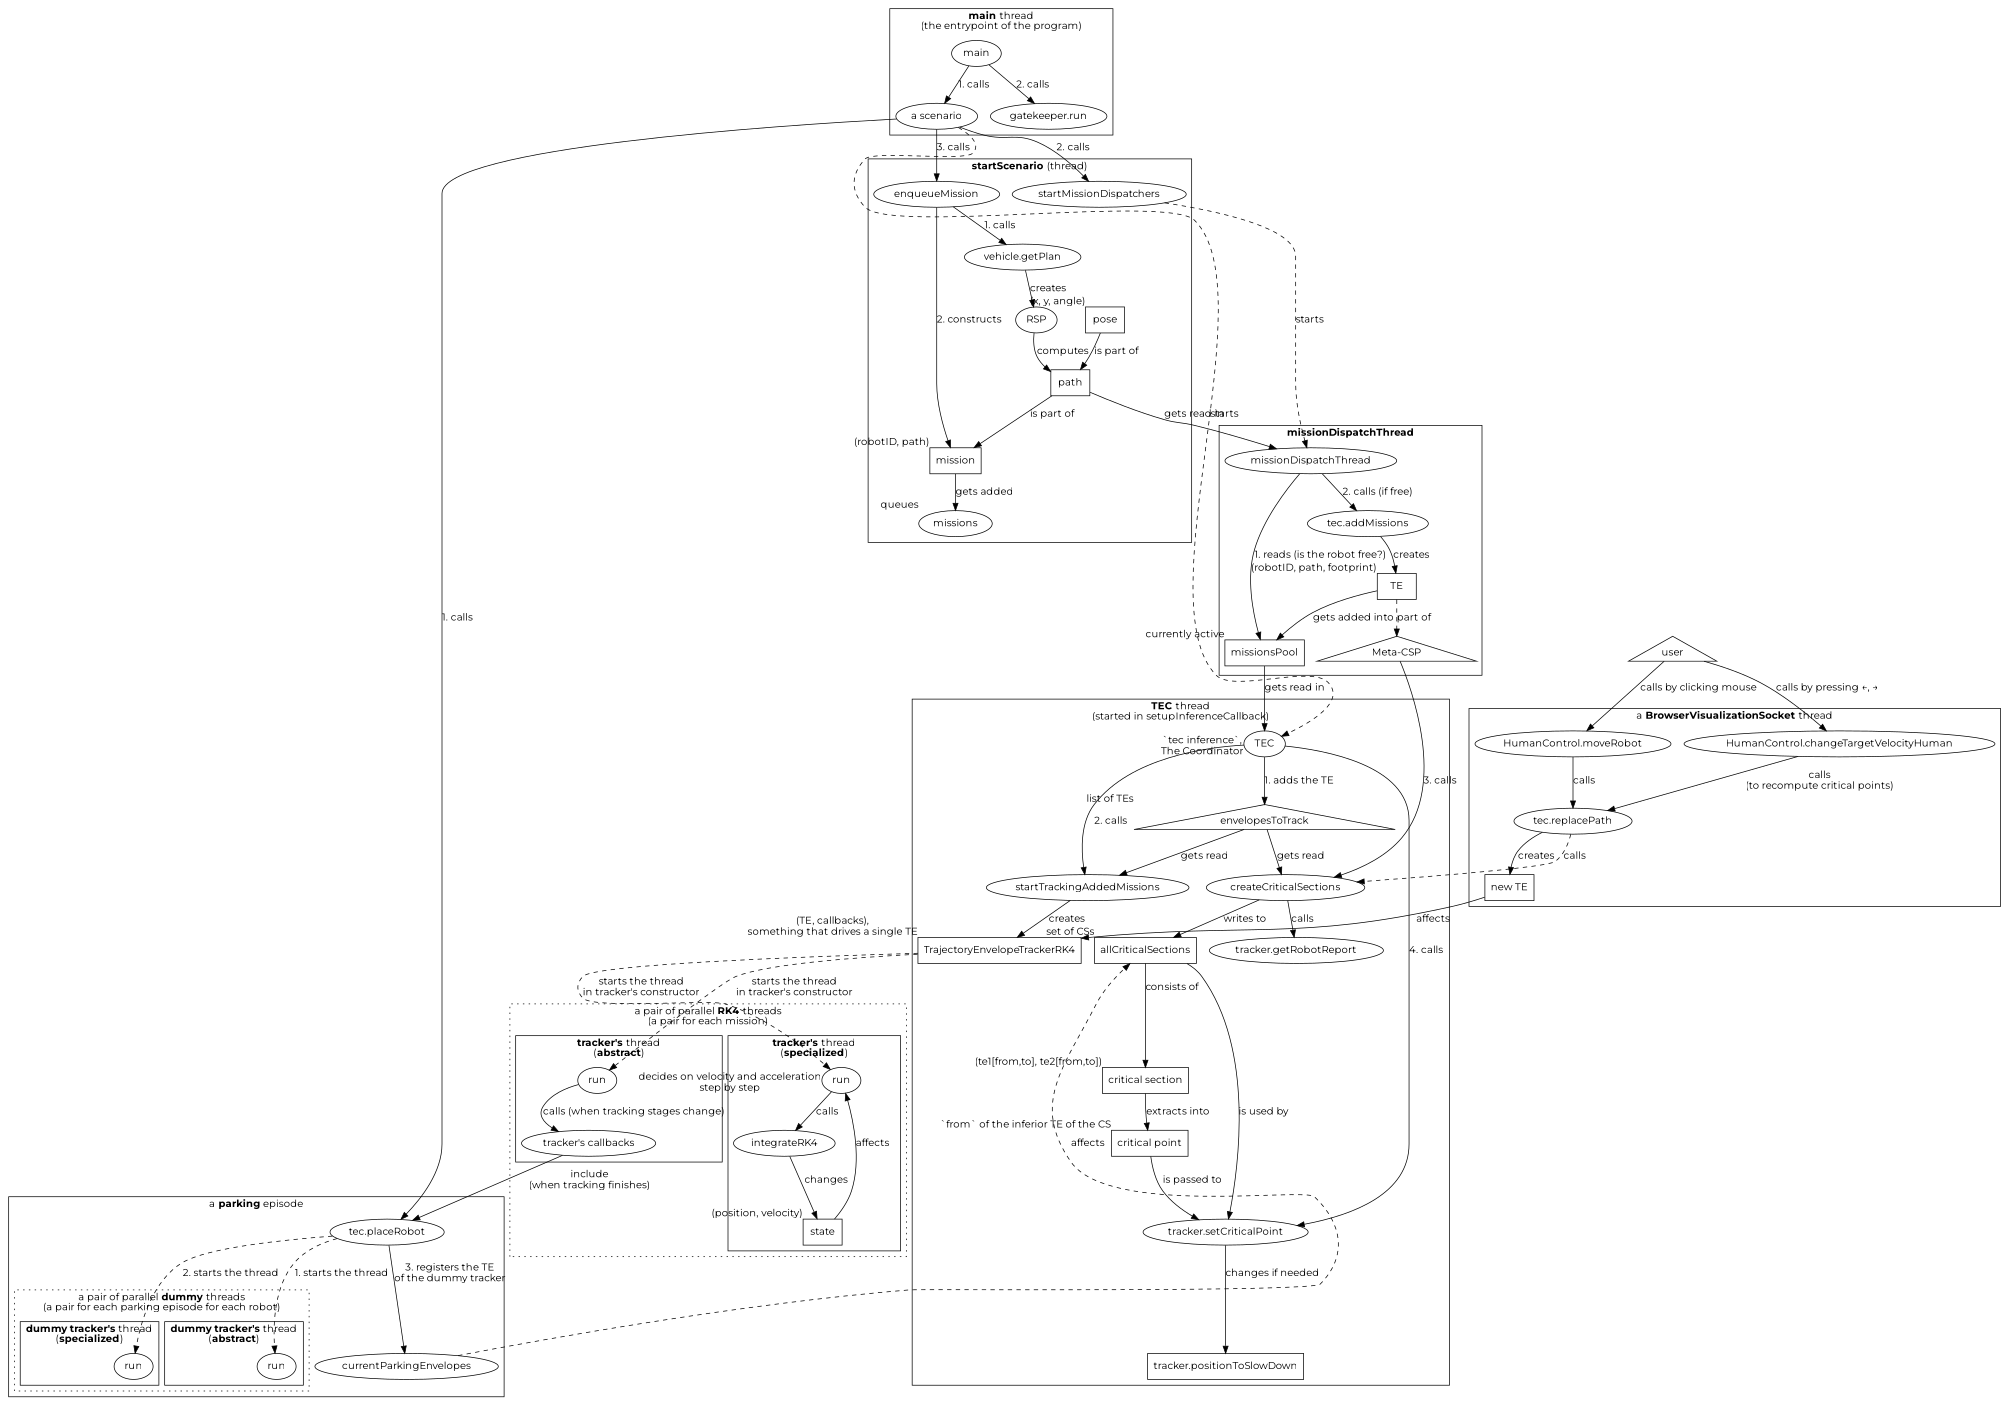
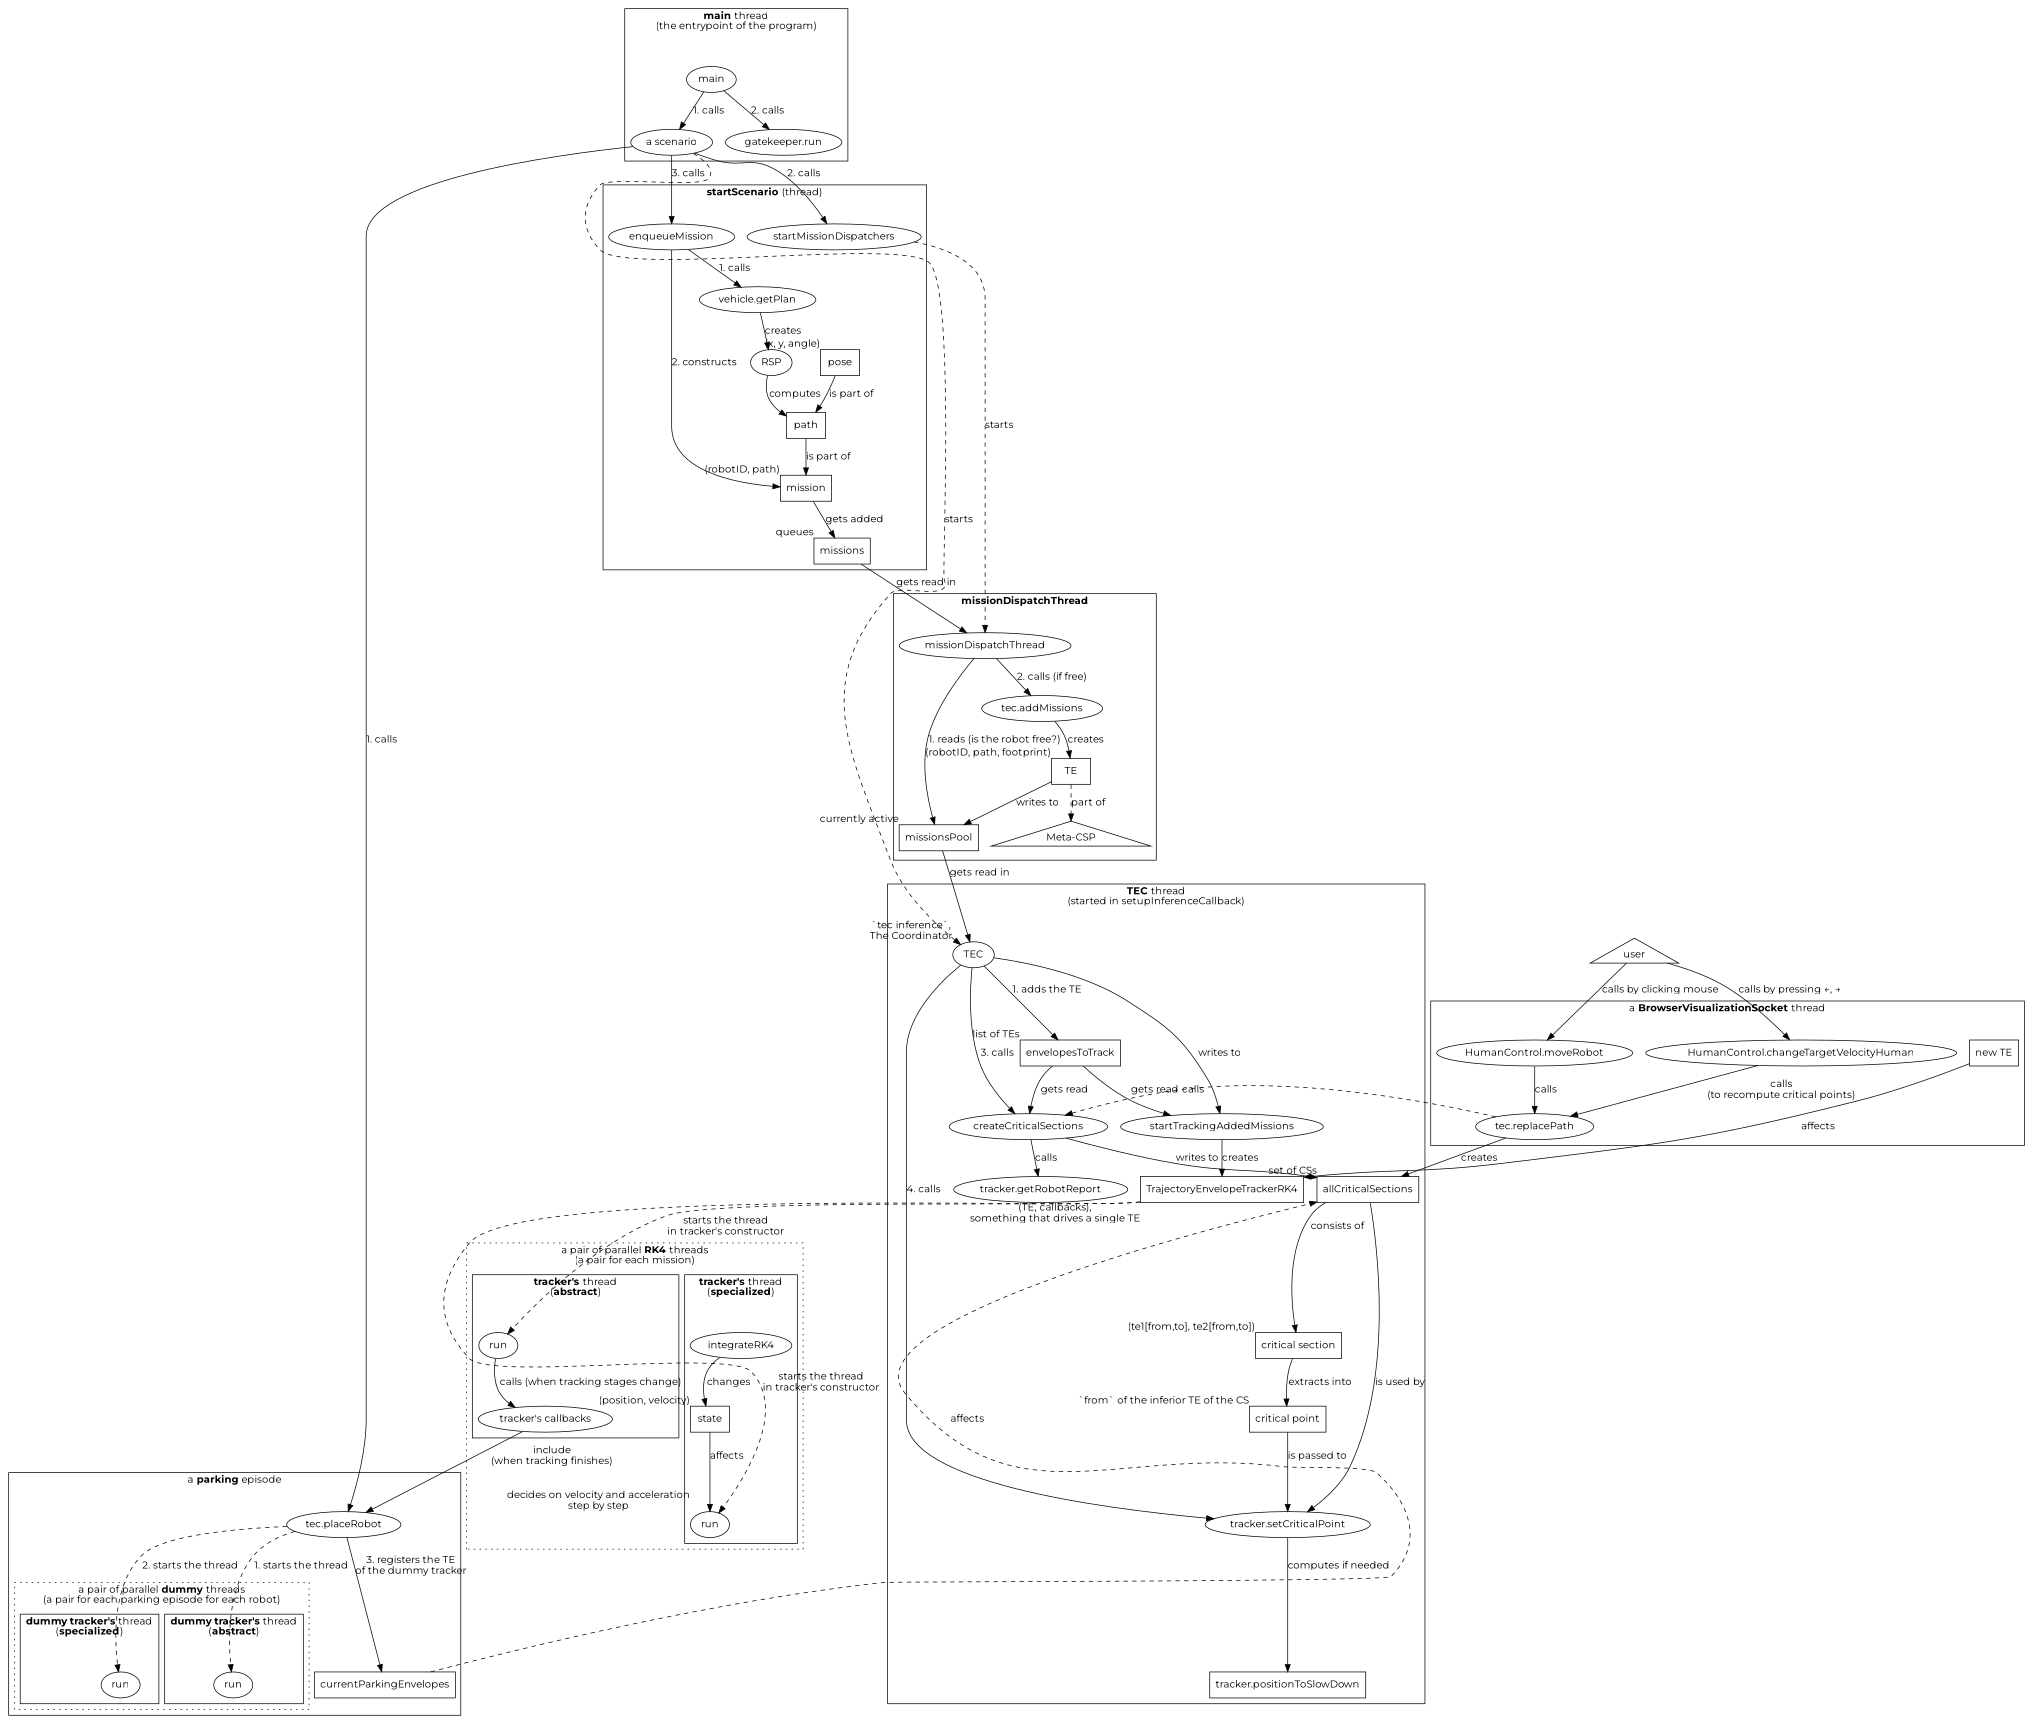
(1179, 423) -> (913, 598)
(956, 524) -> (842, 551)
(1353, 618) -> (1038, 803)
(1423, 786) -> (974, 1043)
(1111, 821) -> (1220, 1053)
(1265, 821) -> (1070, 1053)
(1522, 846) -> (1457, 1156)
(816, 1109) -> none
(1273, 1273) -> (1339, 1566)
(407, 1366) -> (385, 1685)
